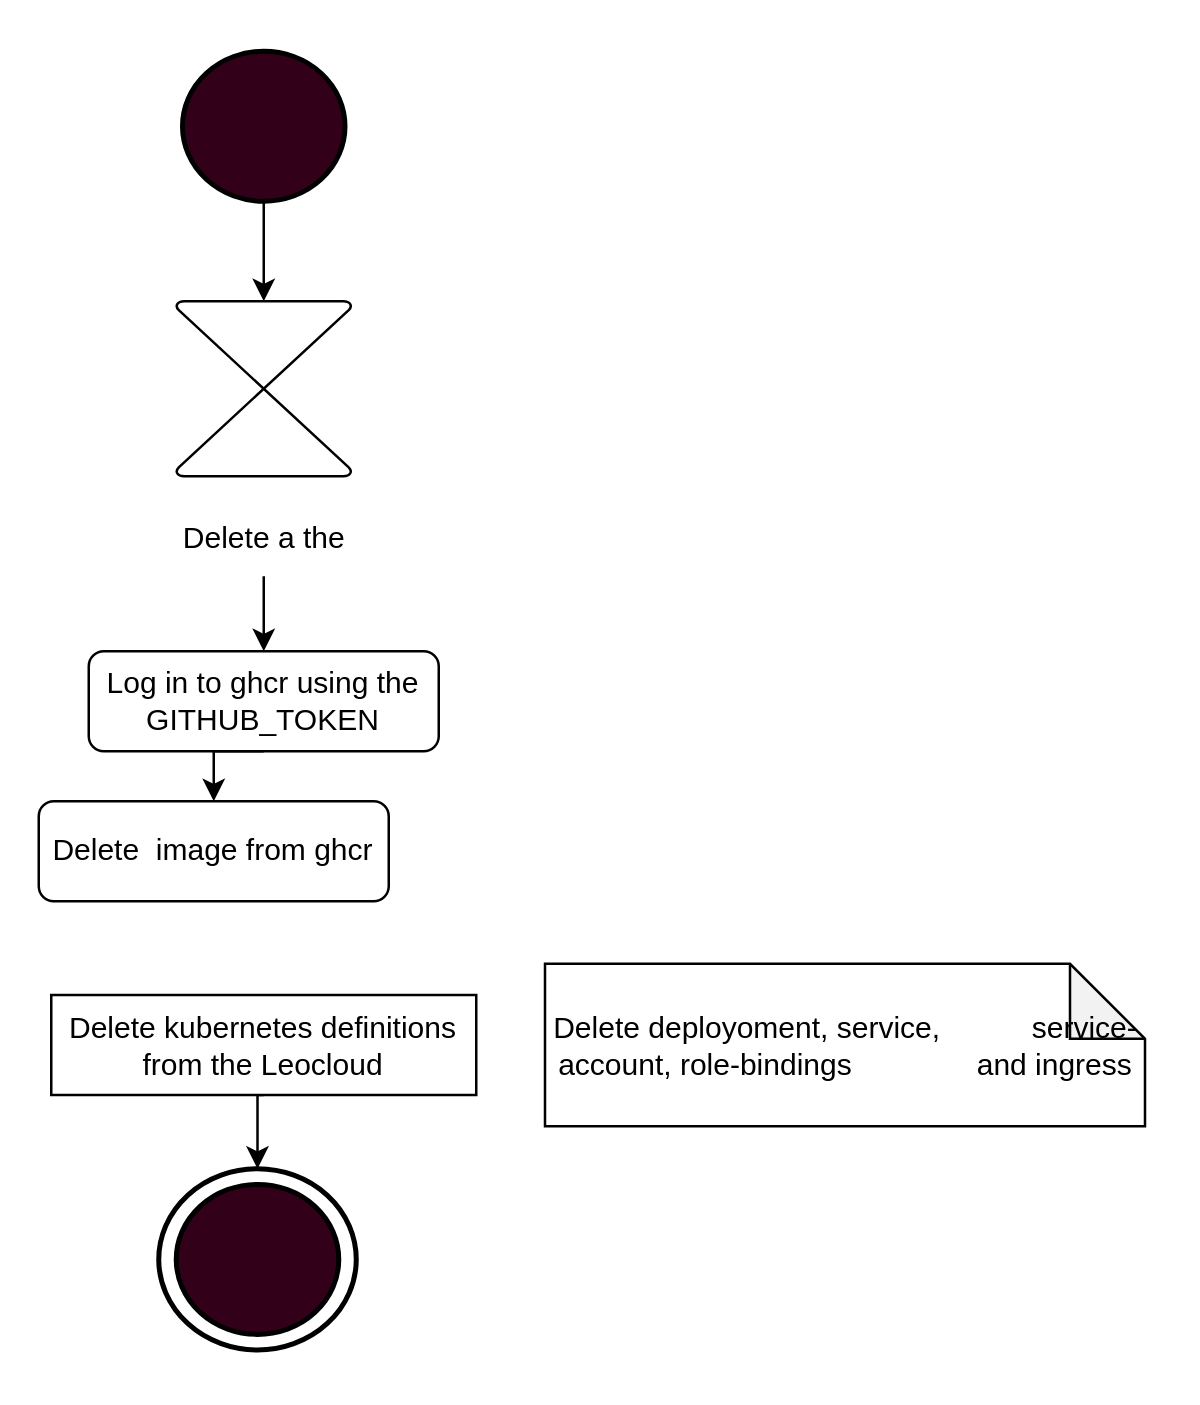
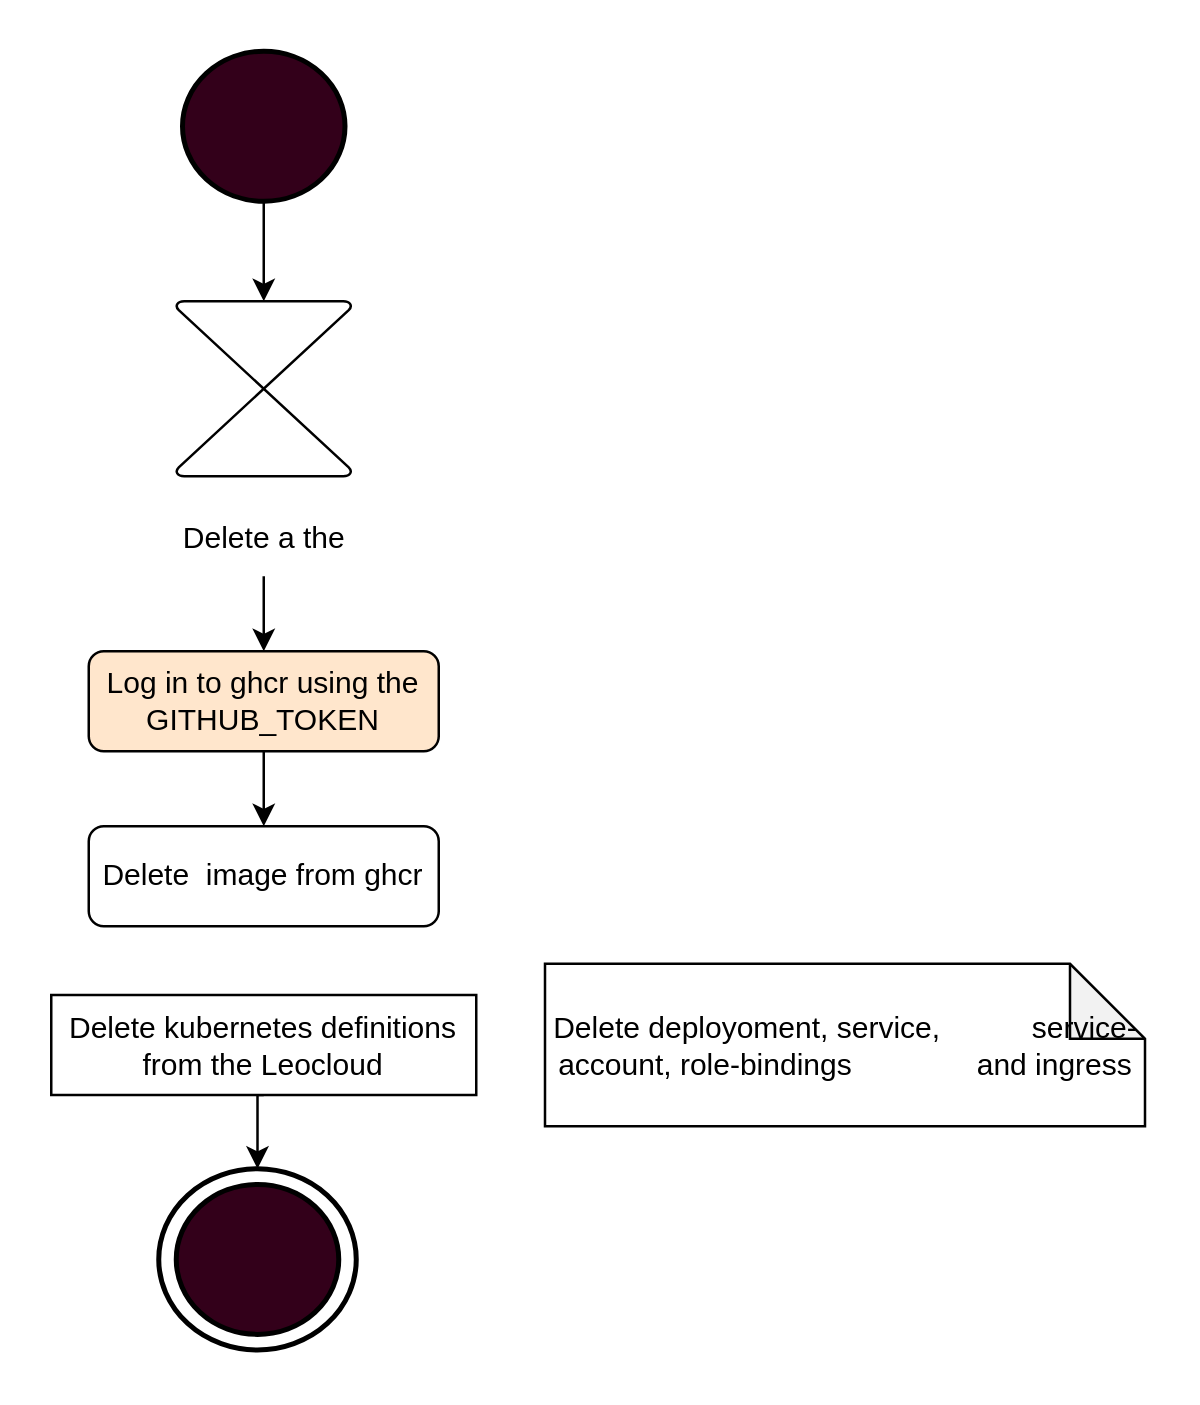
(264, 701) -> (264, 701)
(214, 851) -> (264, 876)
